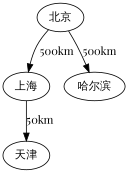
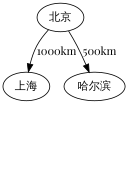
(57, 52) -> (57, 52)
(26, 155) -> none
